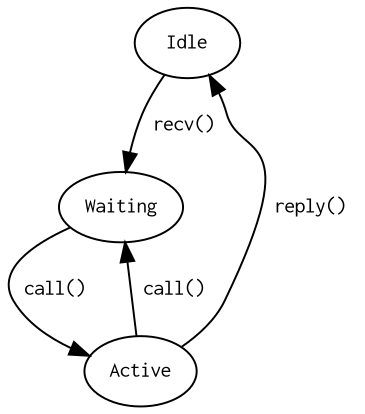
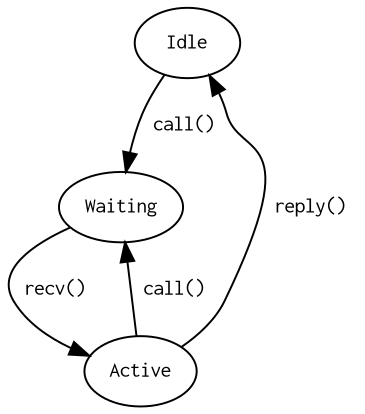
(185, 125) -> (185, 125)
(56, 289) -> (56, 289)
